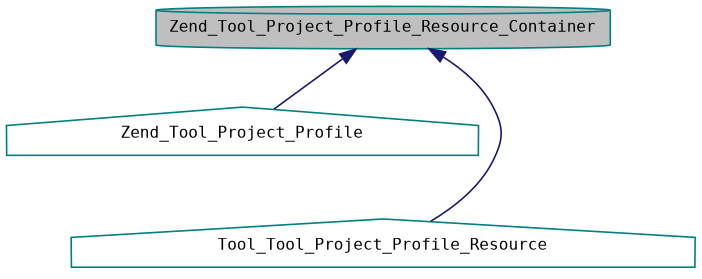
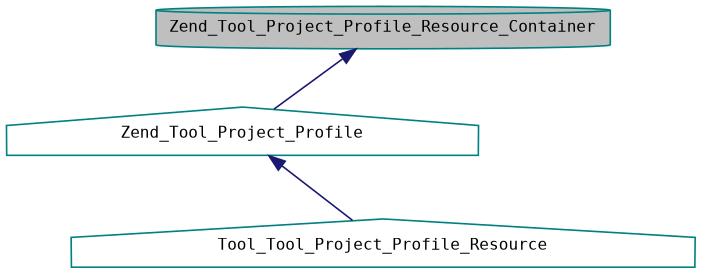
(500, 142) -> (317, 193)
